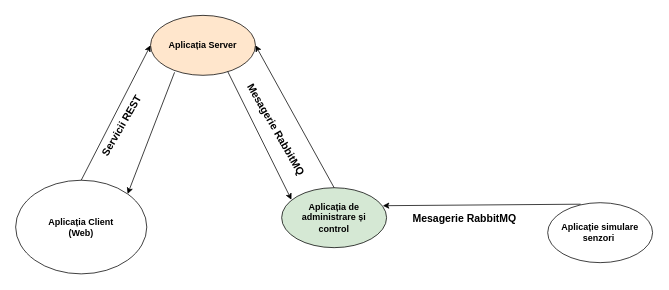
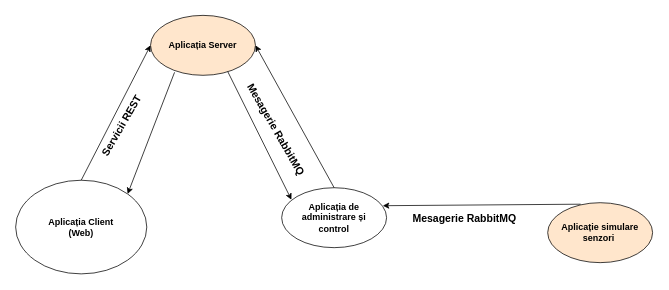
(334, 218) -> (334, 218)
(600, 233) -> (600, 233)
